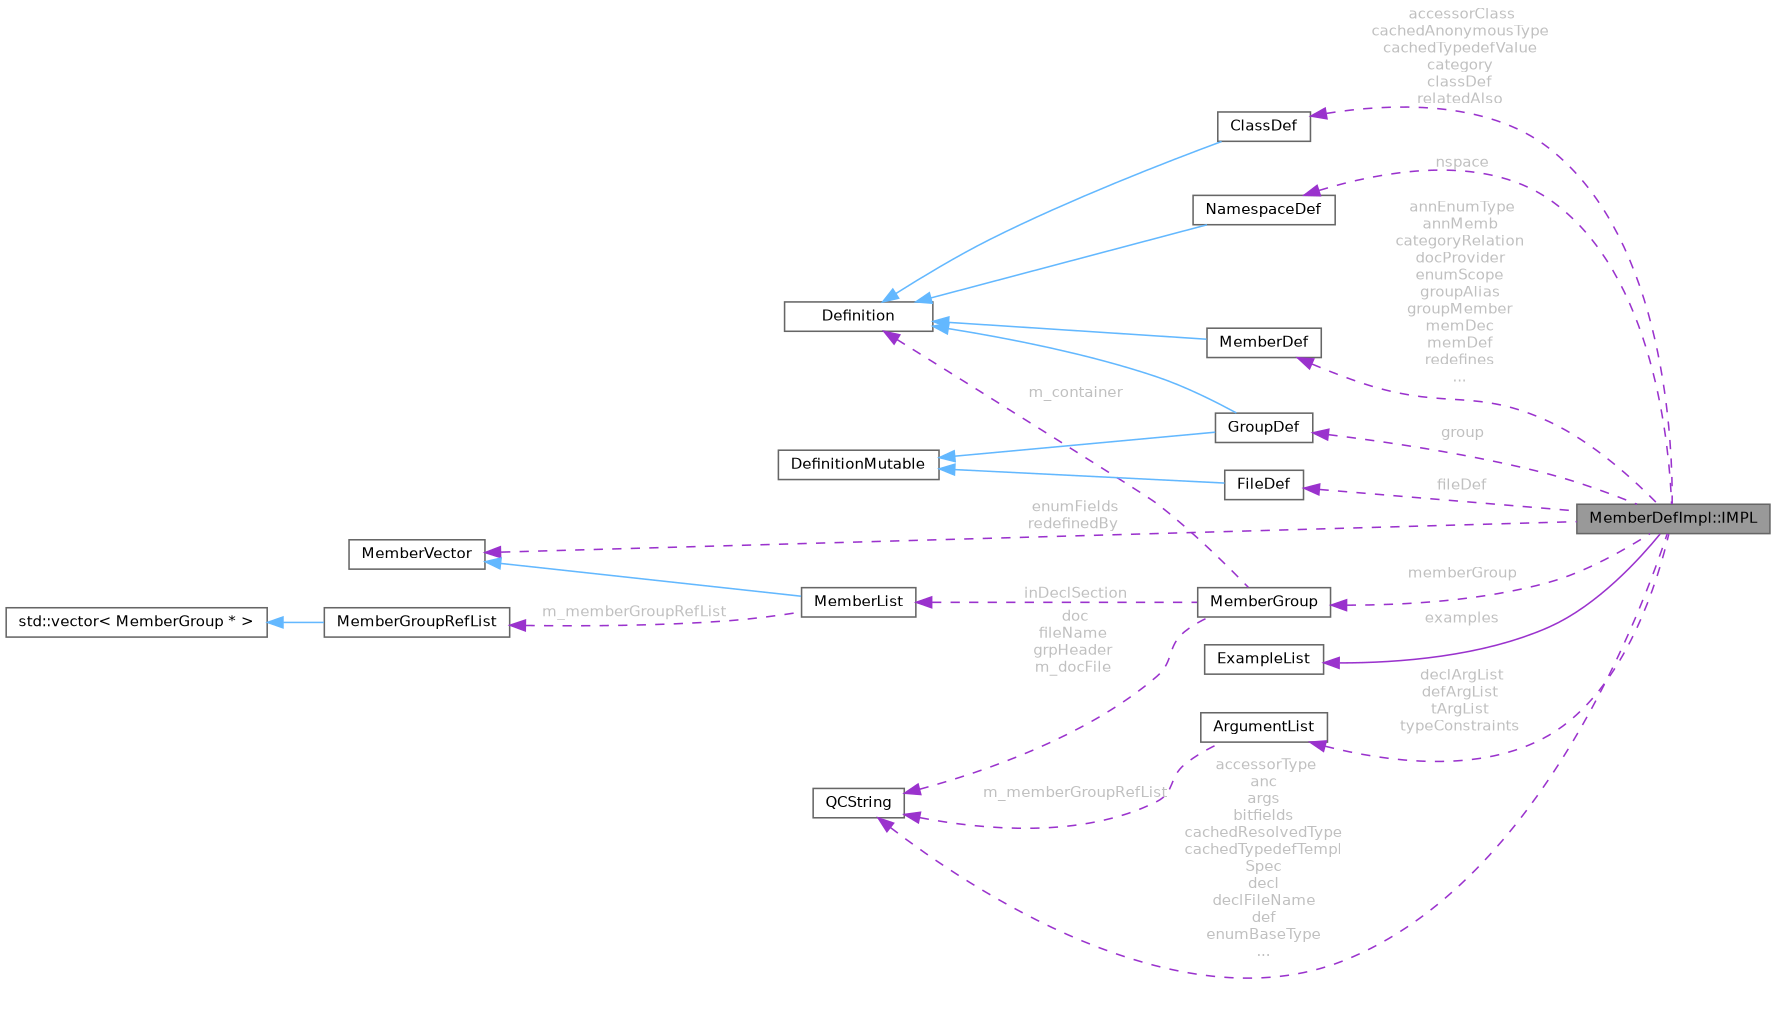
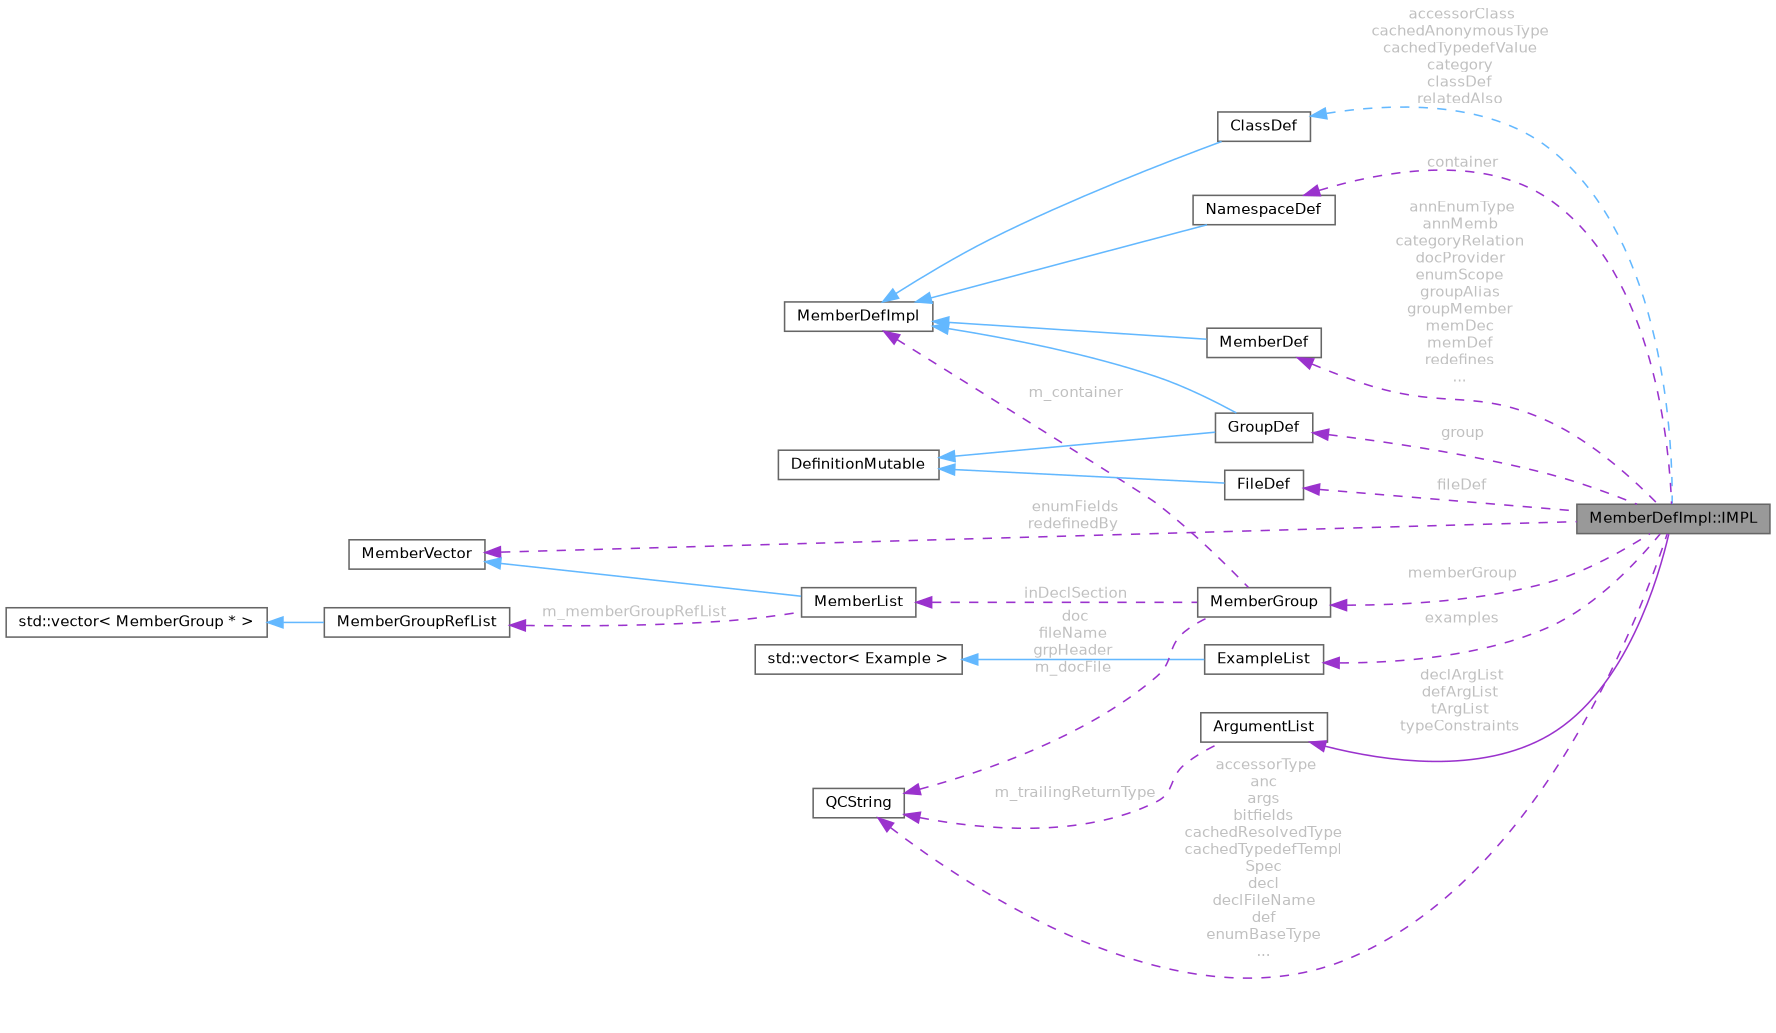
(1460, 163) -> (1460, 163)
(1600, 207) -> (1600, 207)
(859, 317) -> (859, 317)
(1517, 639) -> (1517, 639)
none -> (859, 659)
(1553, 732) -> (1553, 732)
(1073, 793) -> (1073, 793)
